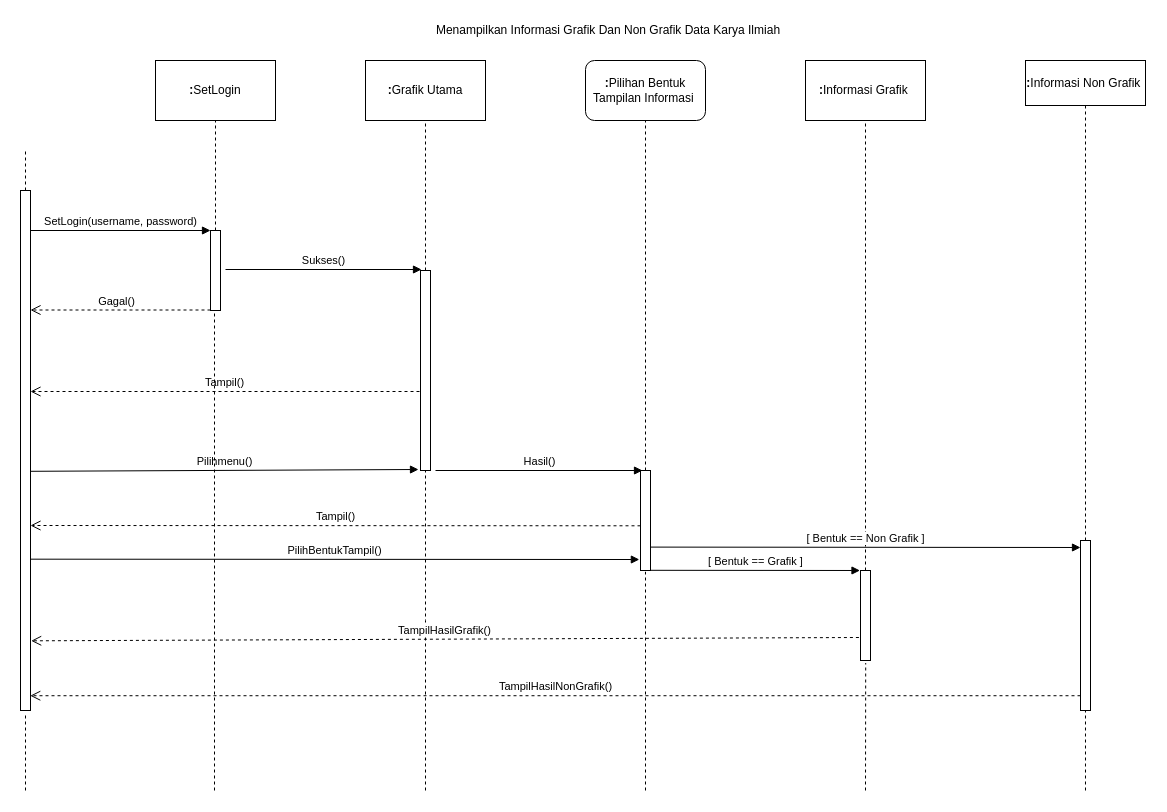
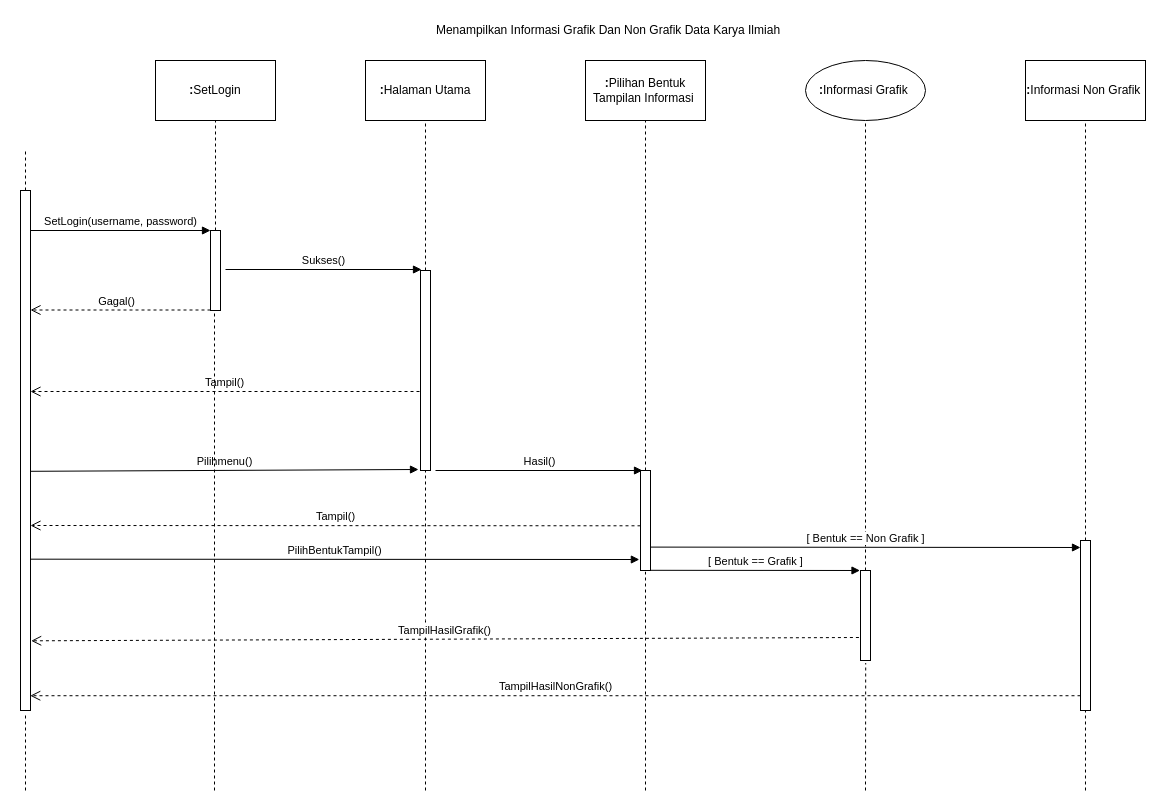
(1086, 83) -> (1086, 91)
(426, 91) -> (426, 91)
(646, 91) -> (646, 91)
(866, 91) -> (866, 91)
